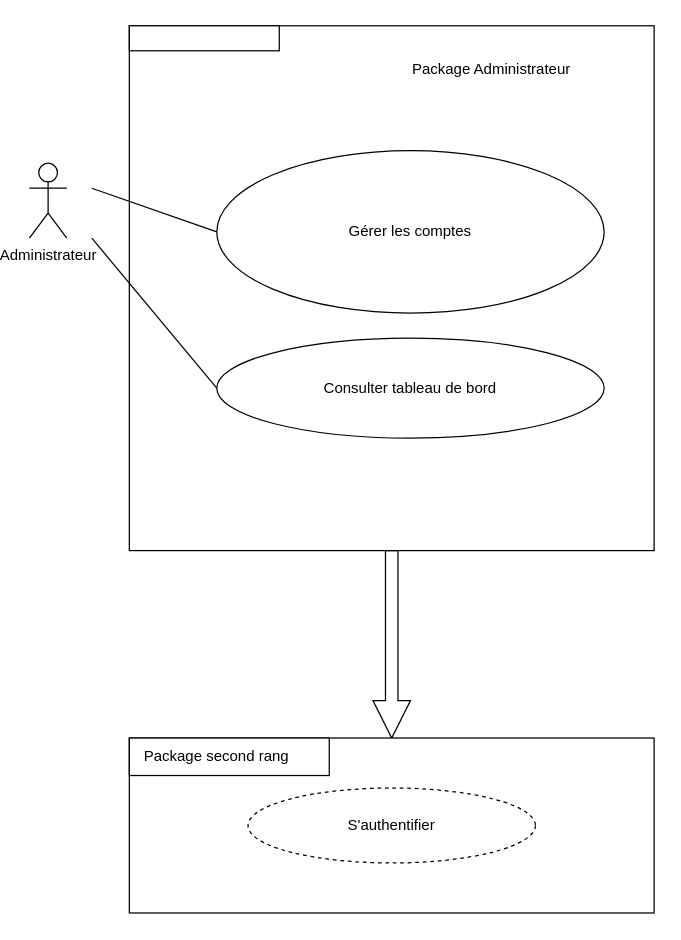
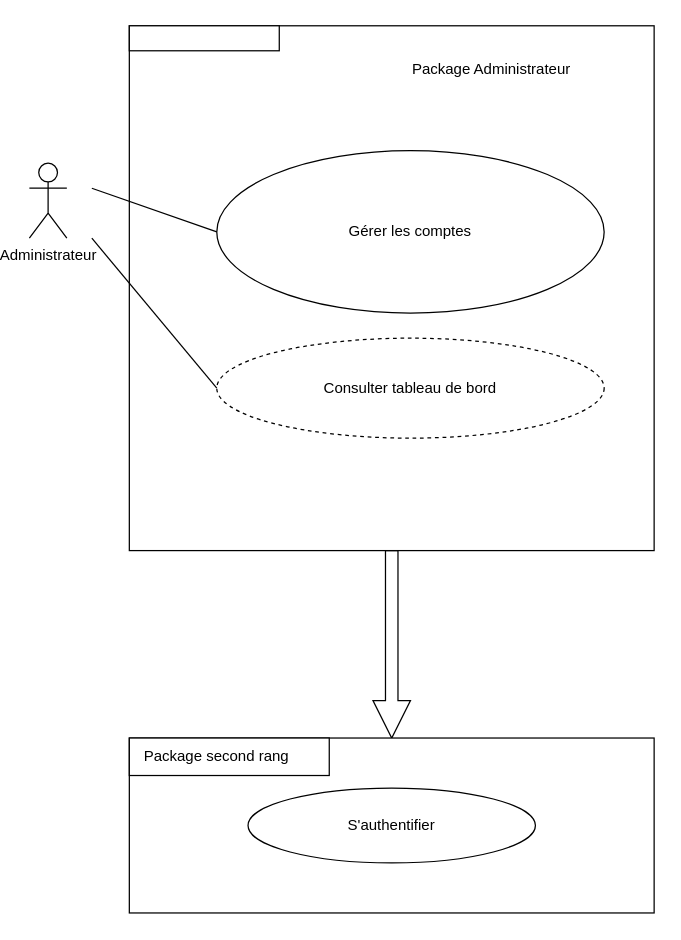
(411, 388) -> (411, 388)
(392, 826) -> (392, 826)
